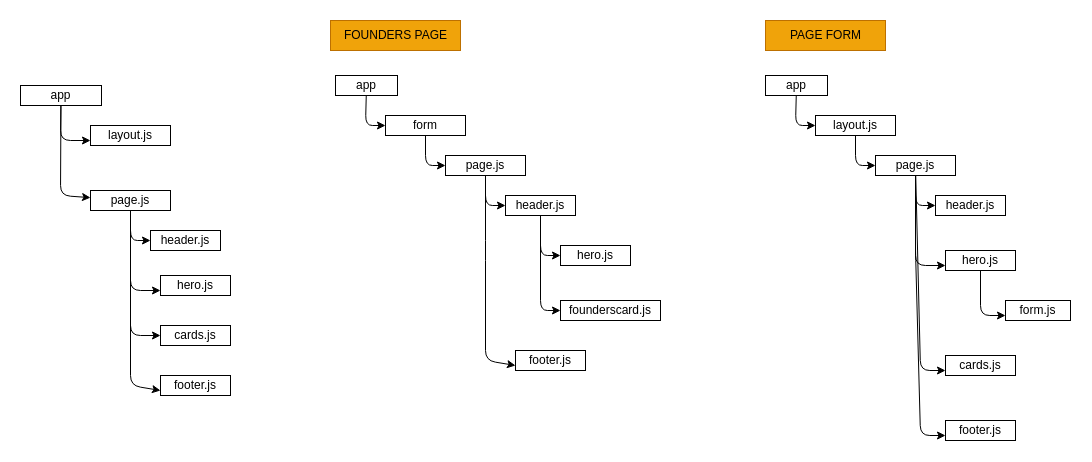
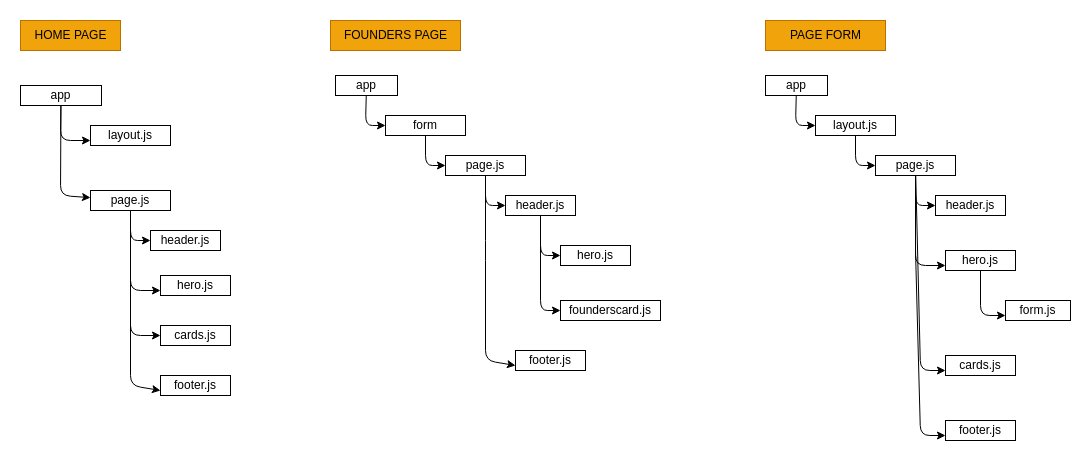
none -> (71, 36)
